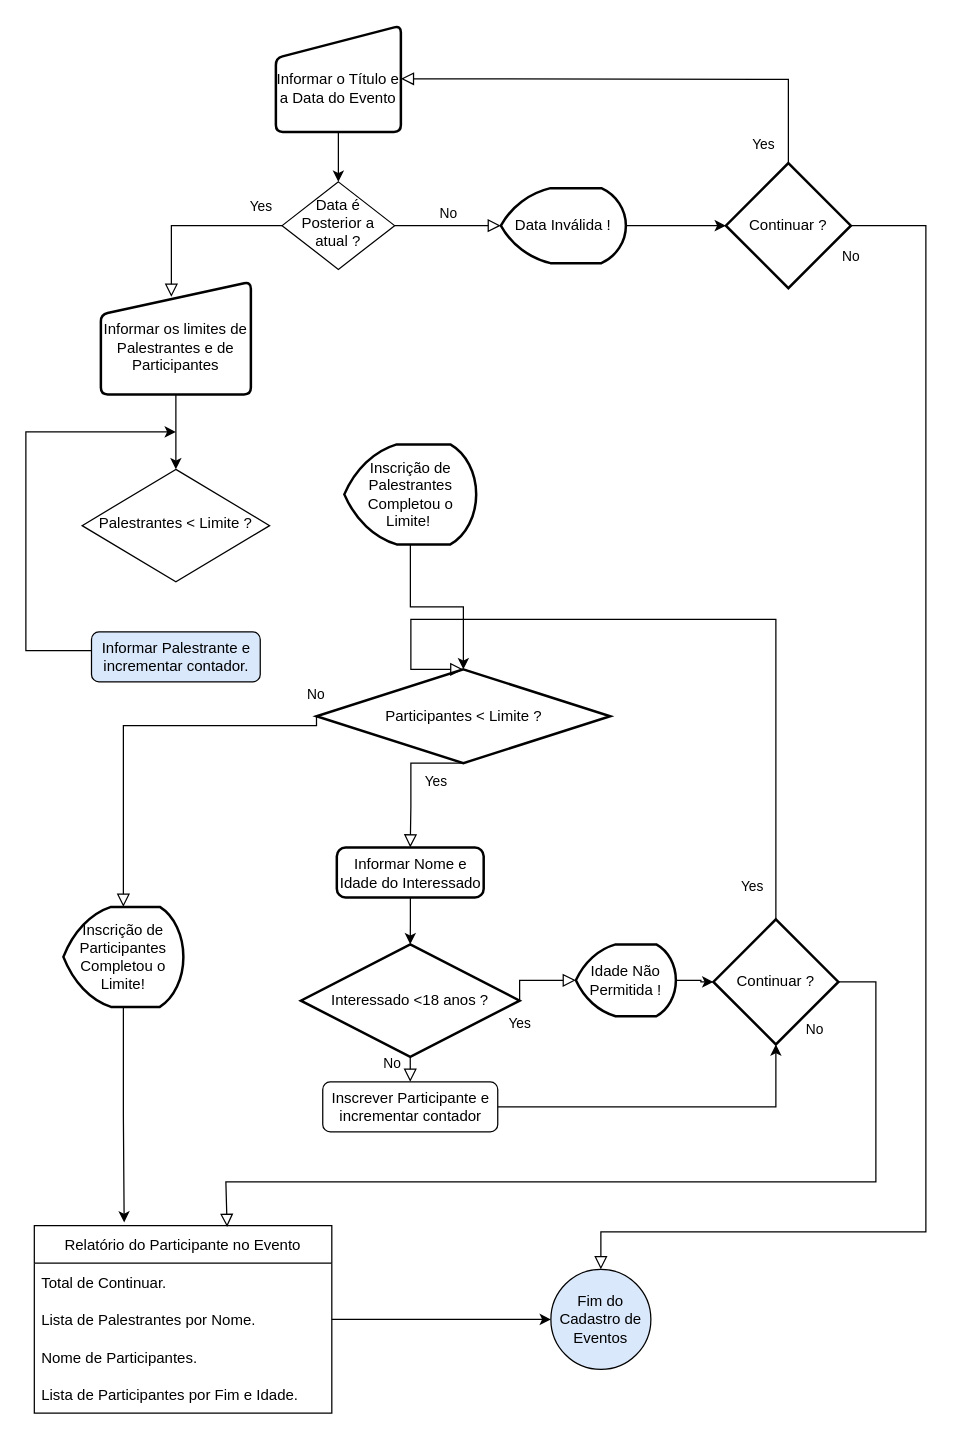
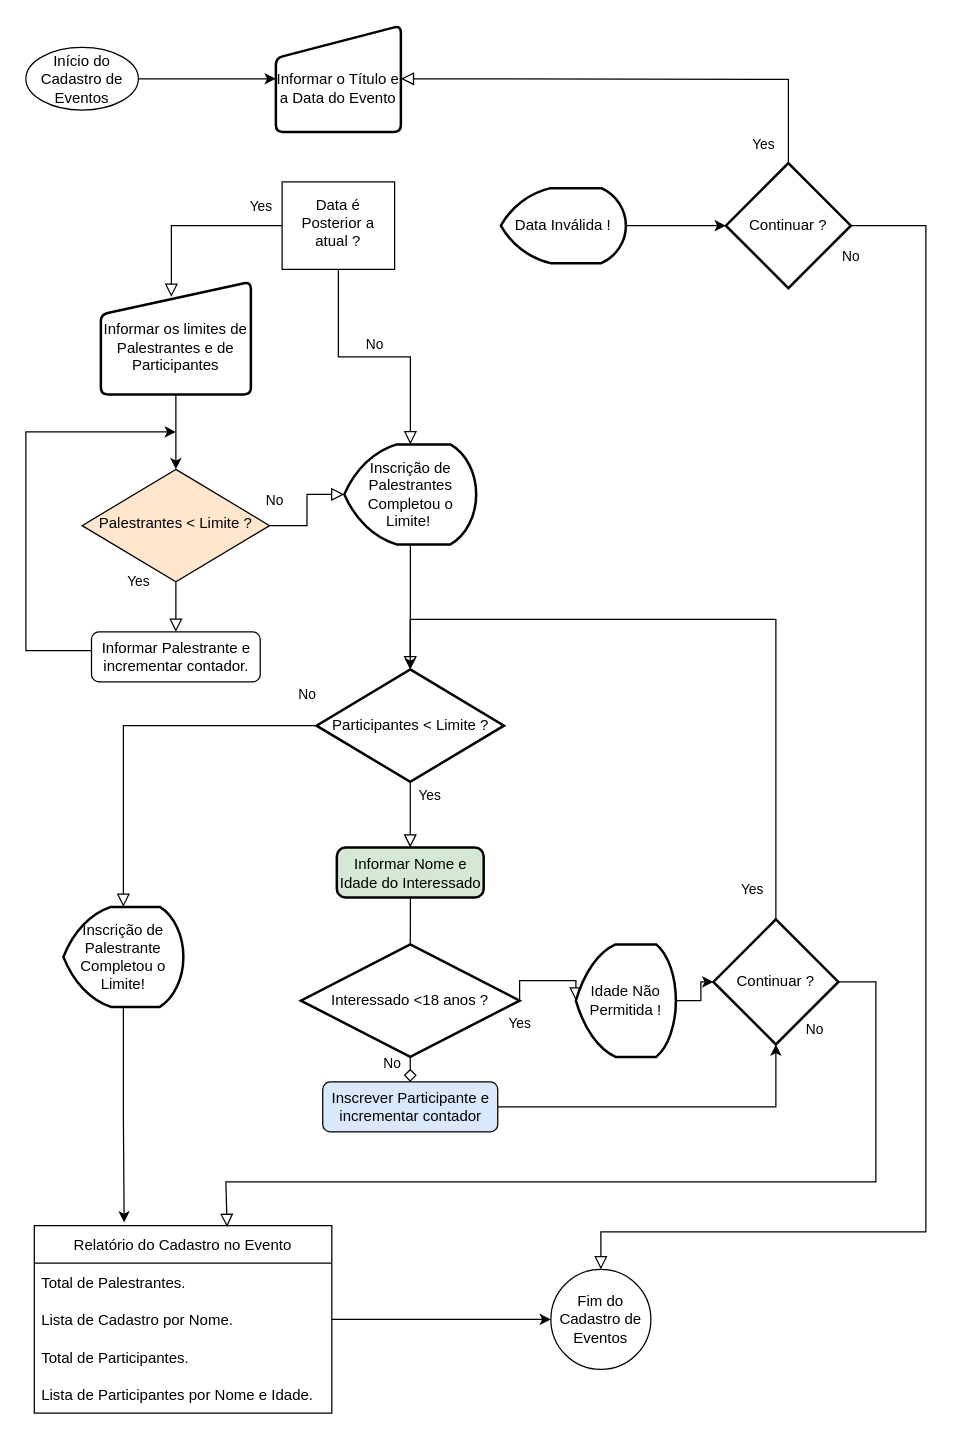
none -> (82, 79)
none -> (202, 79)
(338, 153) -> none
(338, 226) -> (338, 226)
(441, 226) -> (367, 357)
none -> (307, 517)
(176, 526) -> (176, 526)
none -> (176, 600)
(176, 657) -> (176, 657)
(463, 716) -> (410, 726)
(410, 873) -> (410, 873)
(410, 934) -> (410, 938)
(123, 957) -> (123, 957)
(626, 980) -> (626, 1001)
(410, 1067) -> (410, 1068)
(410, 1107) -> (410, 1107)
(182, 1245) -> (182, 1245)
(111, 1283) -> (124, 1283)
(601, 1319) -> (601, 1319)
(157, 1320) -> (143, 1320)
(124, 1358) -> (126, 1358)
(183, 1395) -> (189, 1395)
